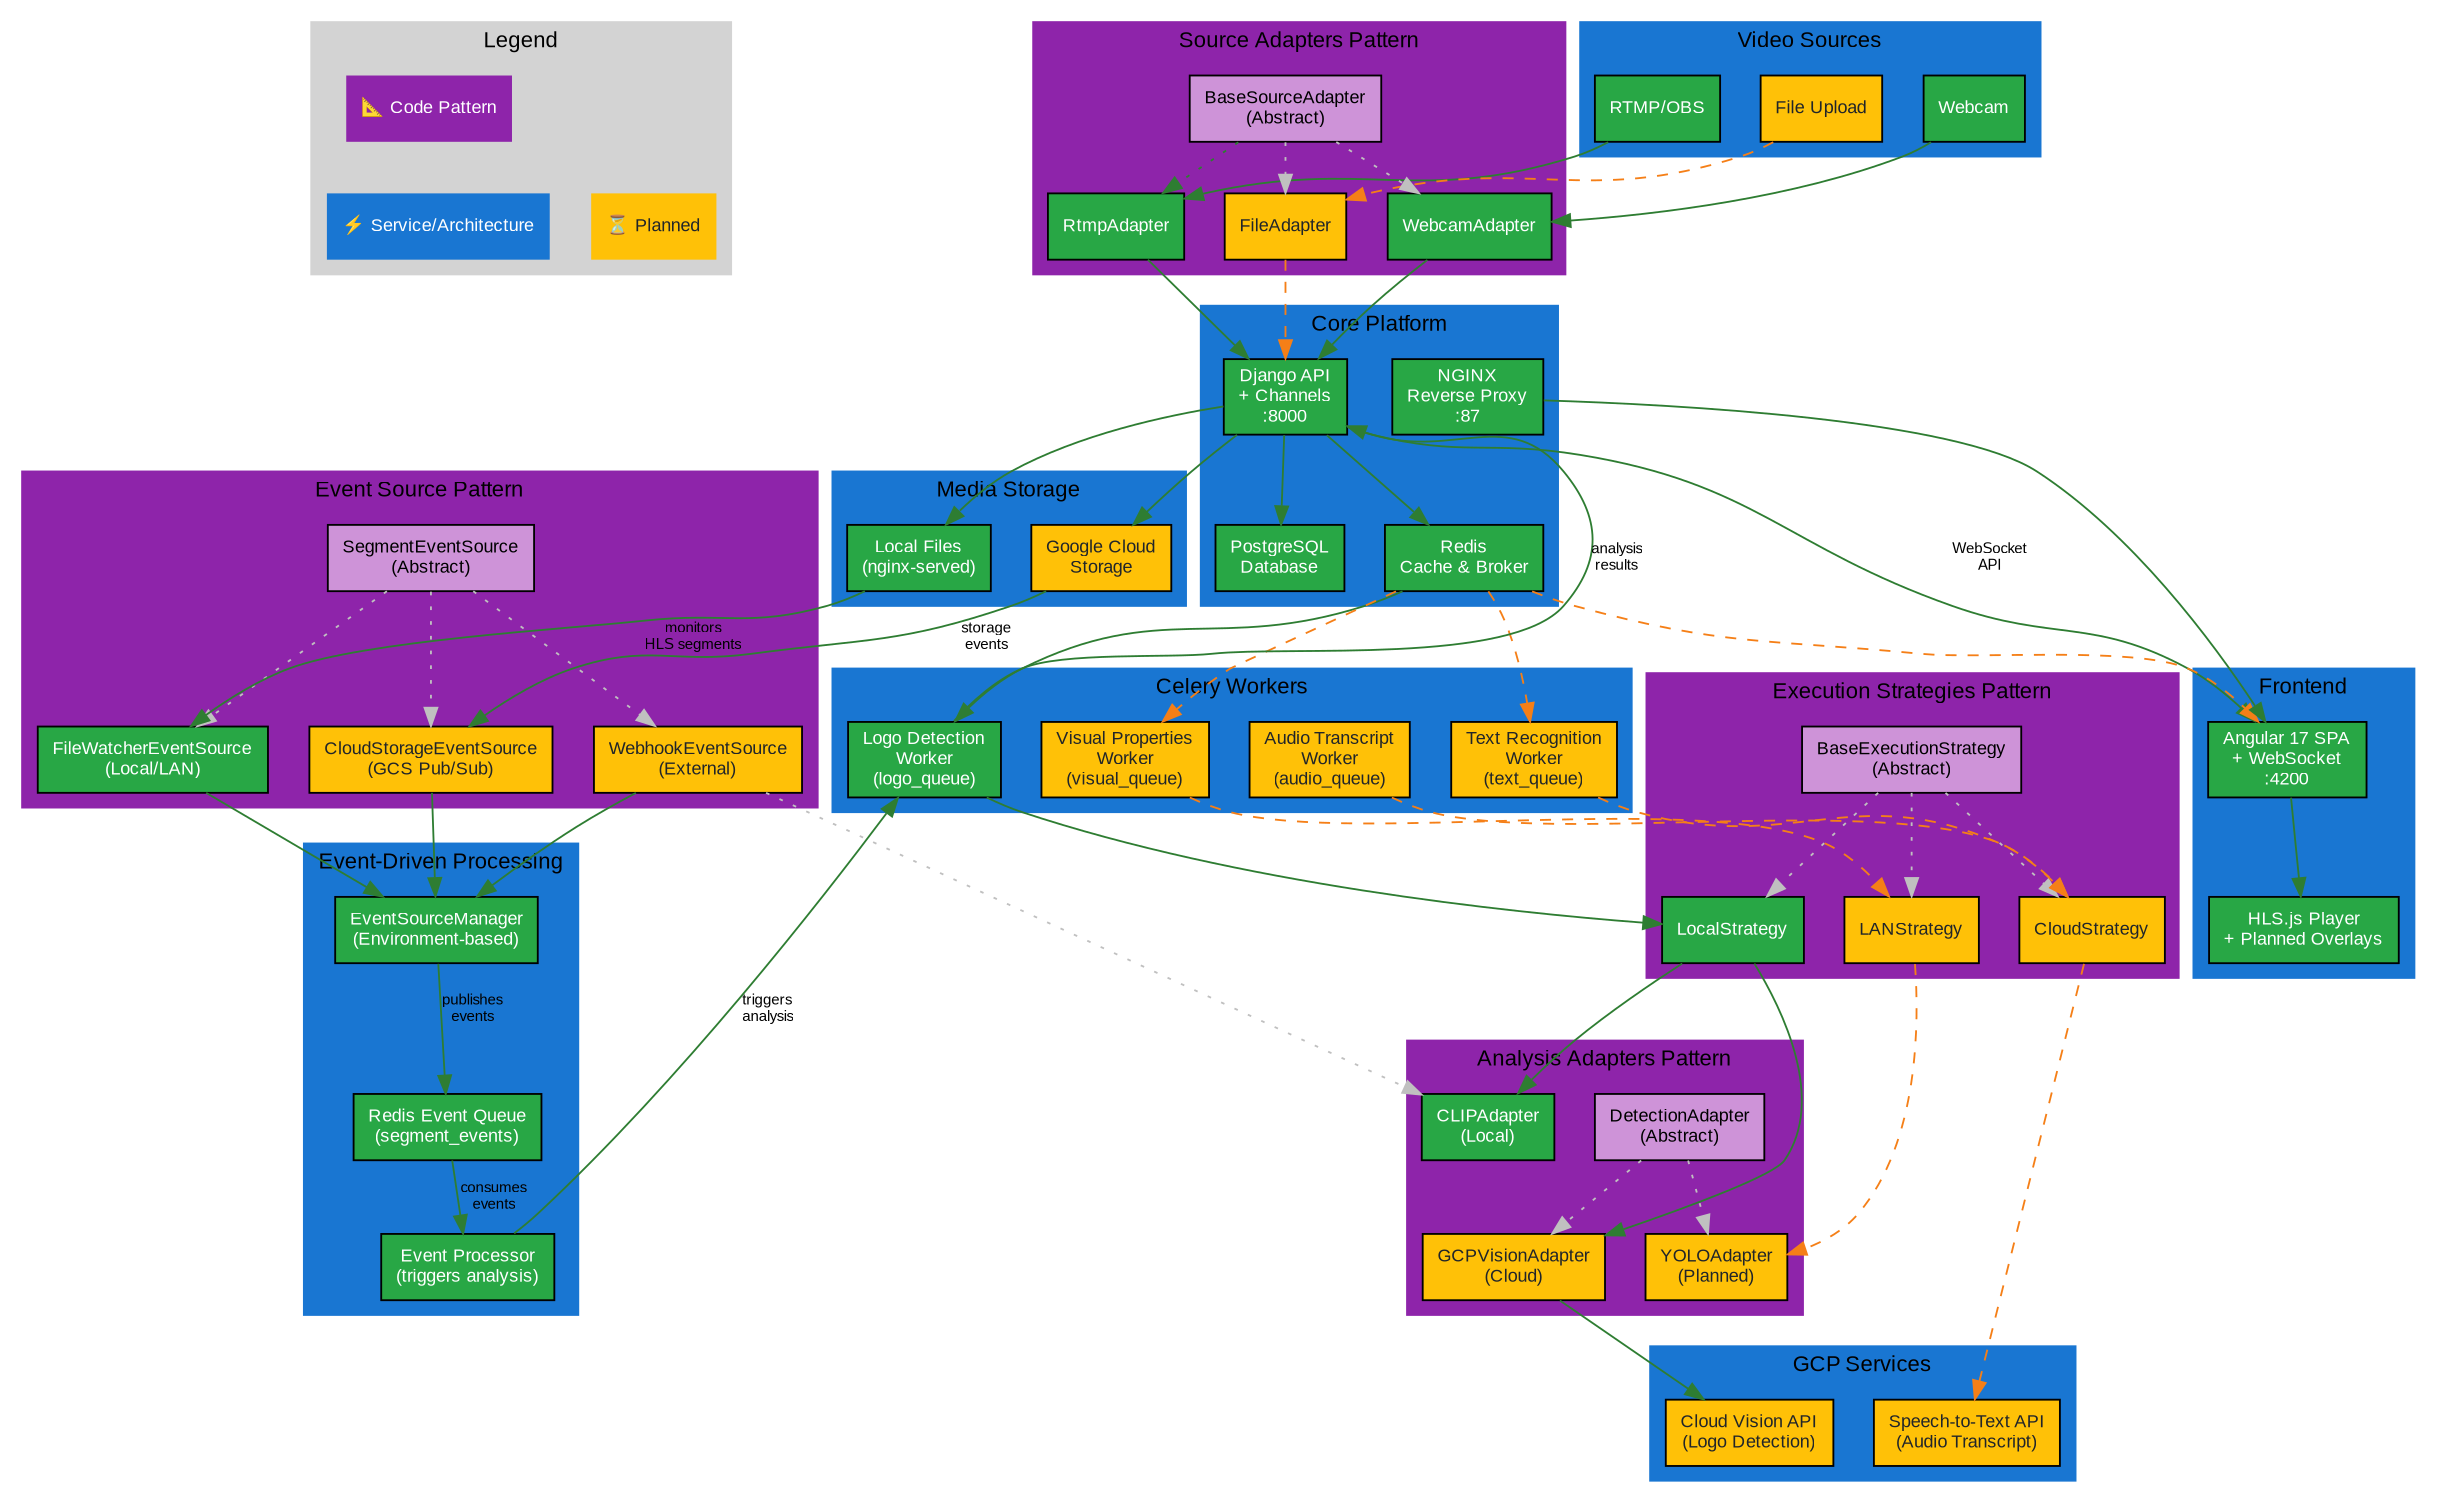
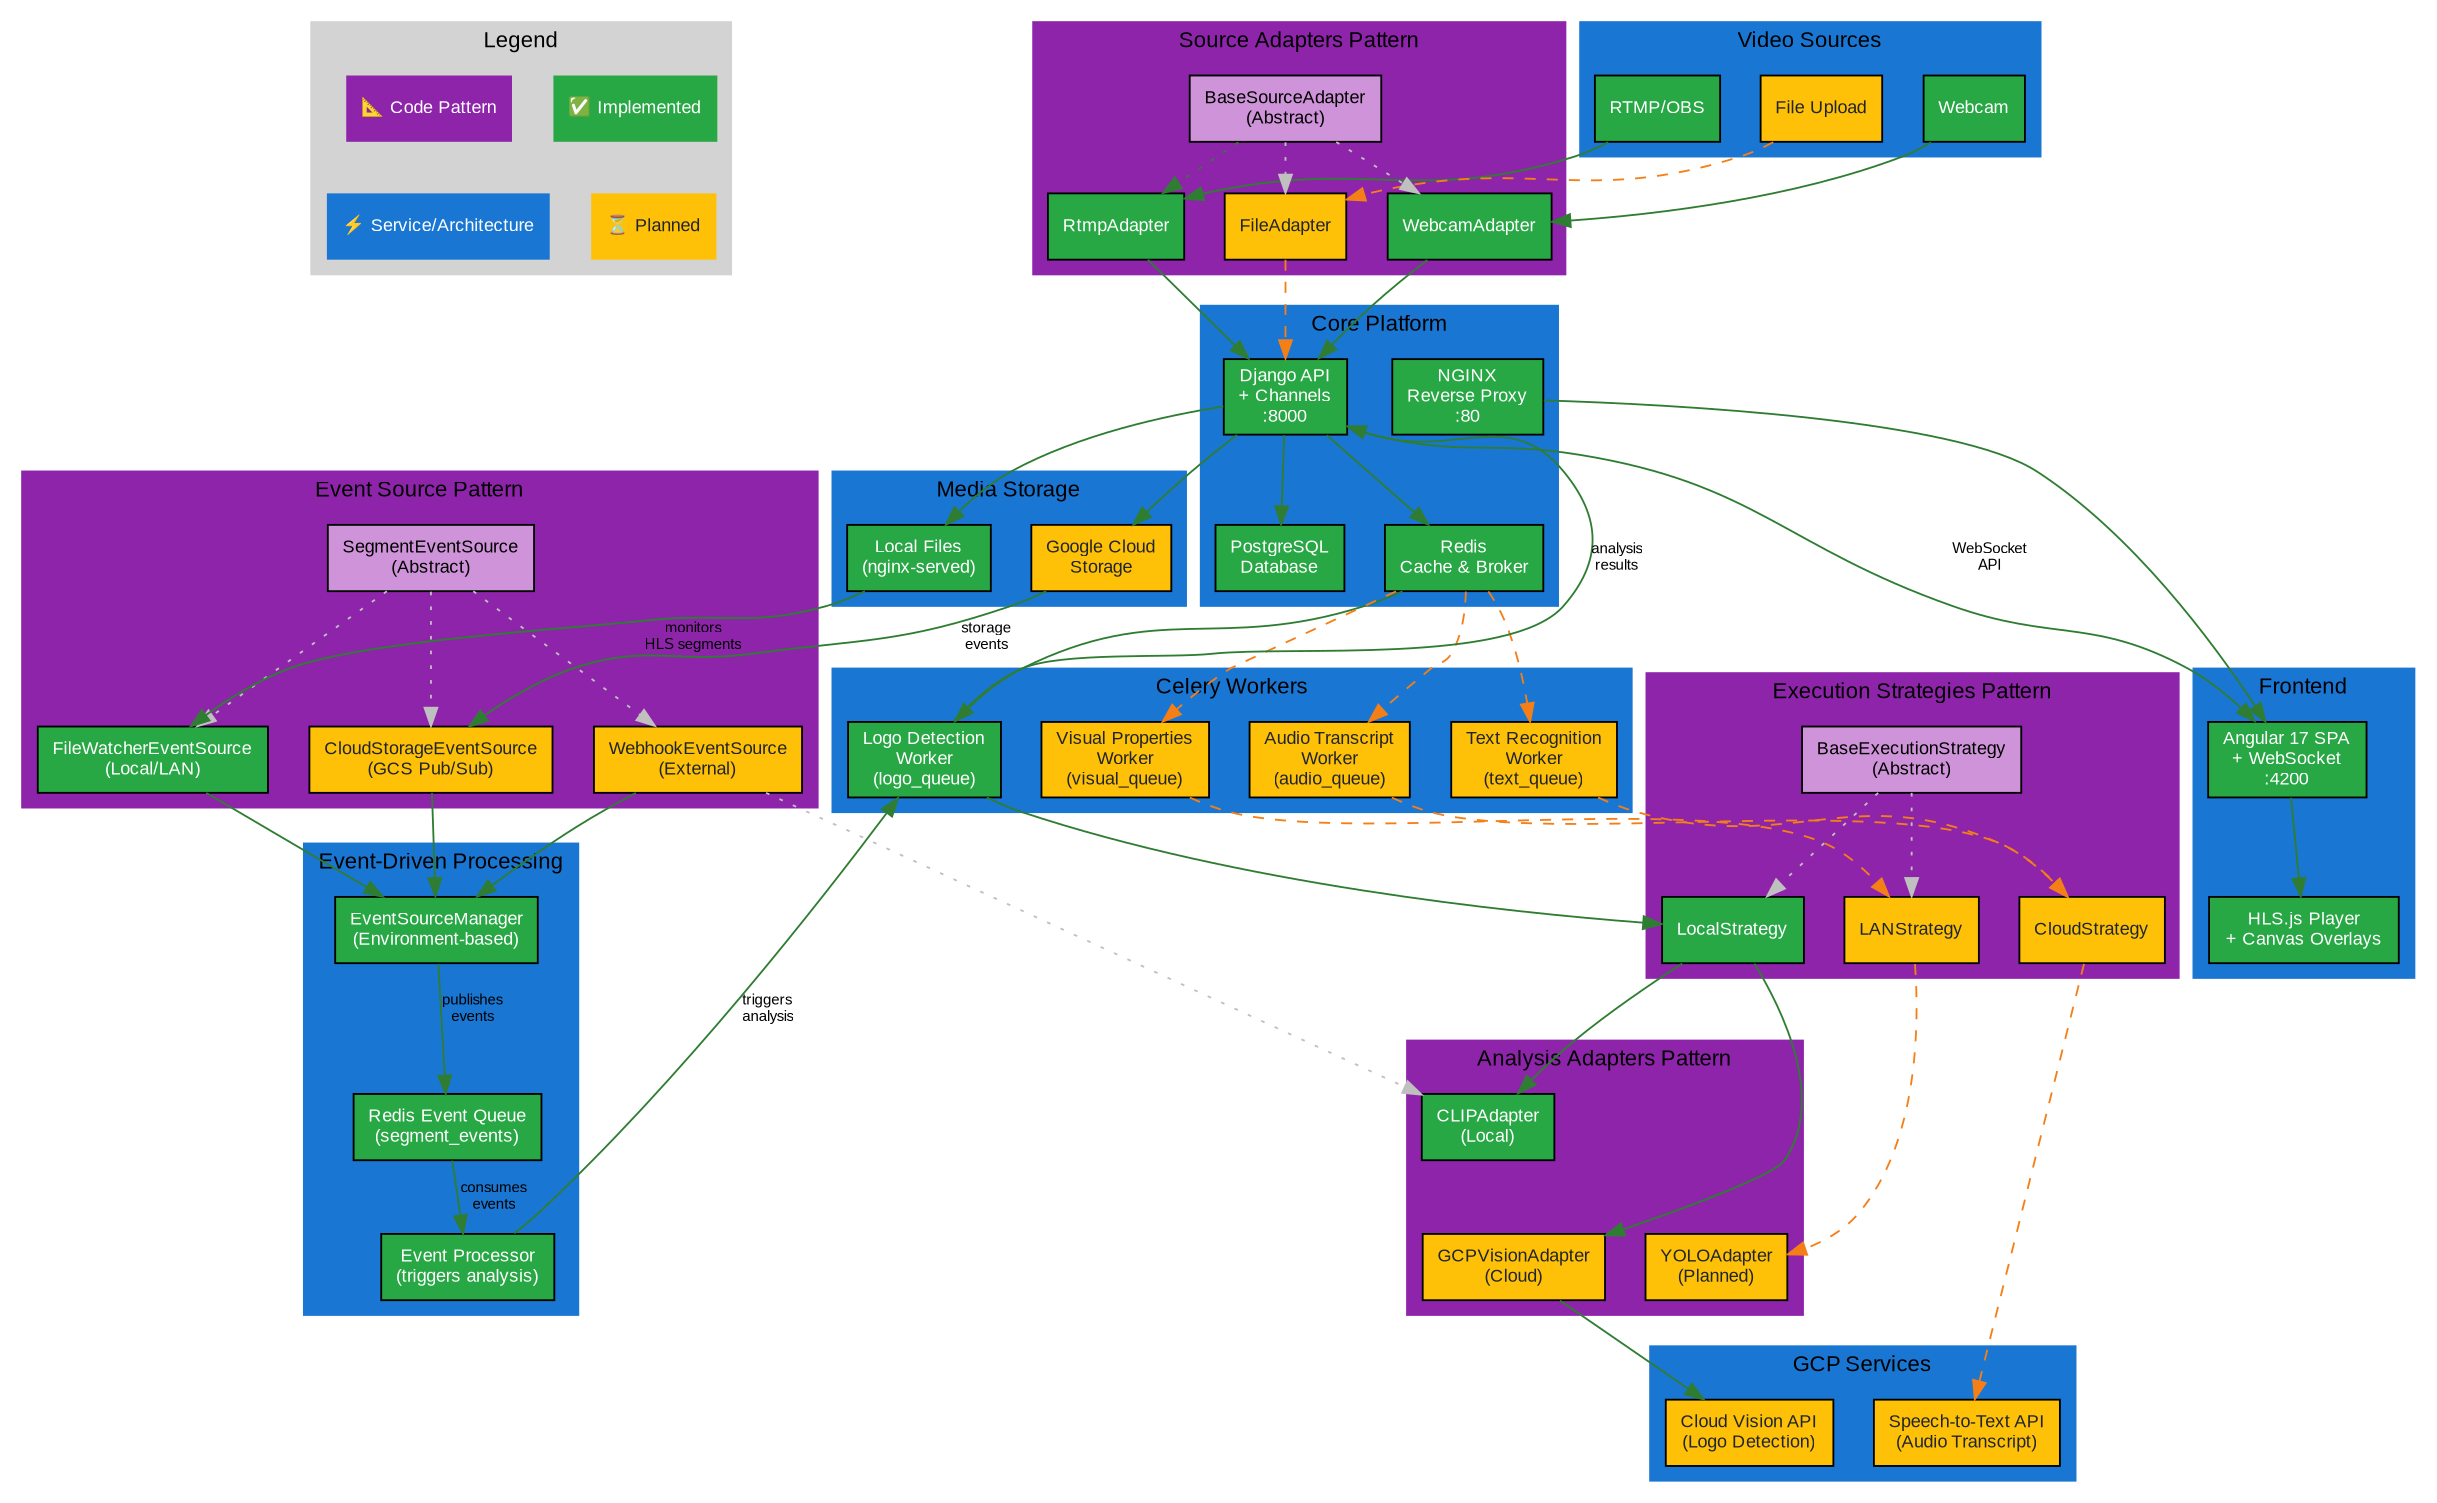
none -> (635, 109)
(1468, 397) -> (1468, 397)
(1893, 651) -> (1449, 657)
(1978, 822) -> none
(2304, 930) -> (2304, 930)
(1680, 1127) -> none
